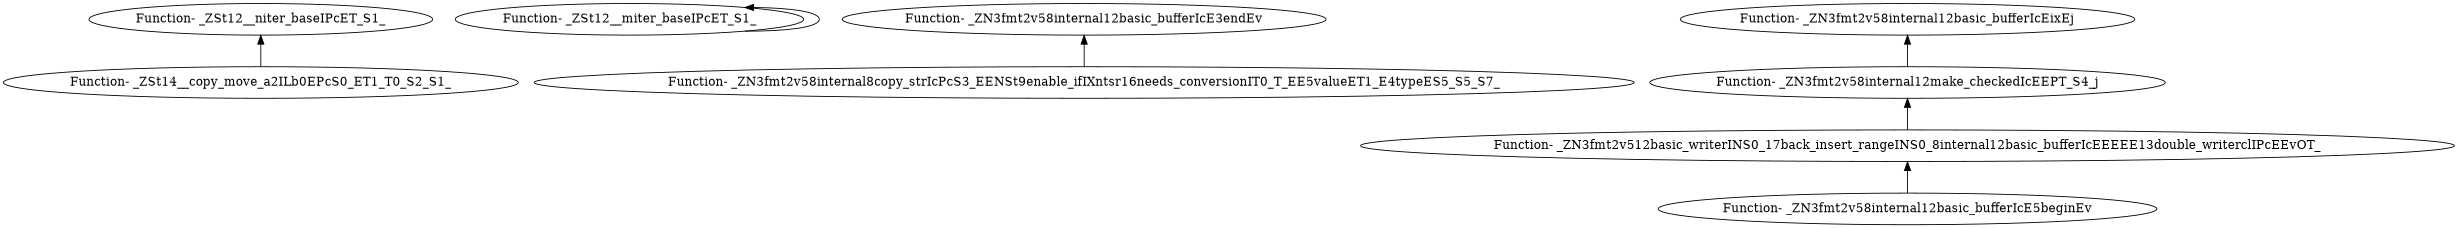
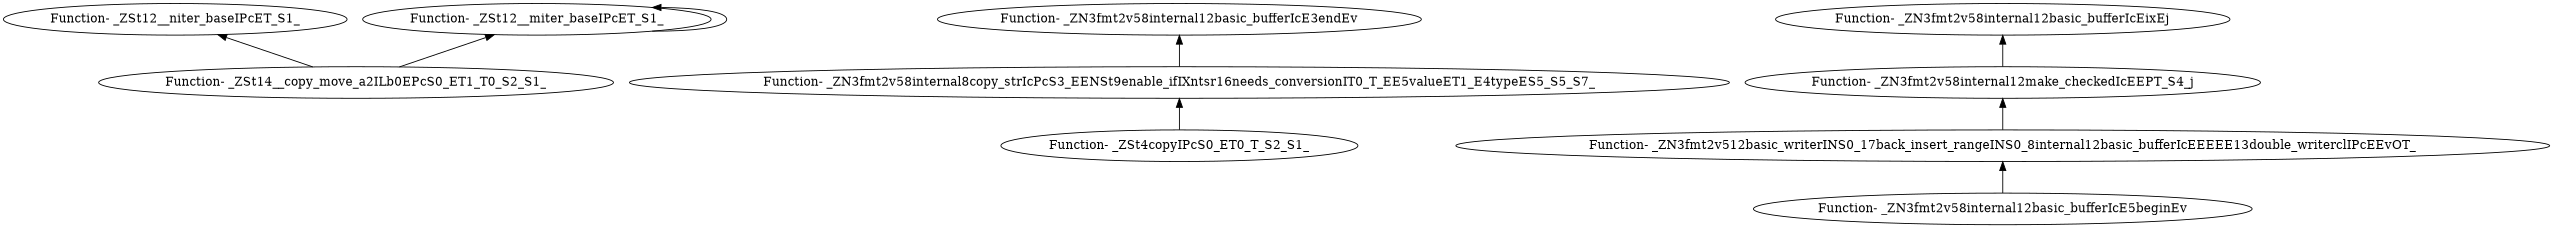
none -> (442, 52)
none -> (1179, 146)
